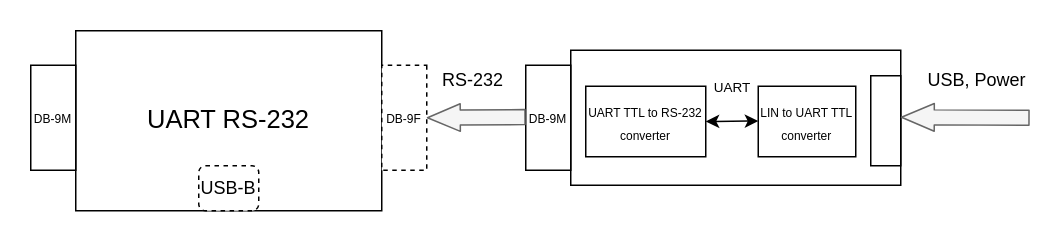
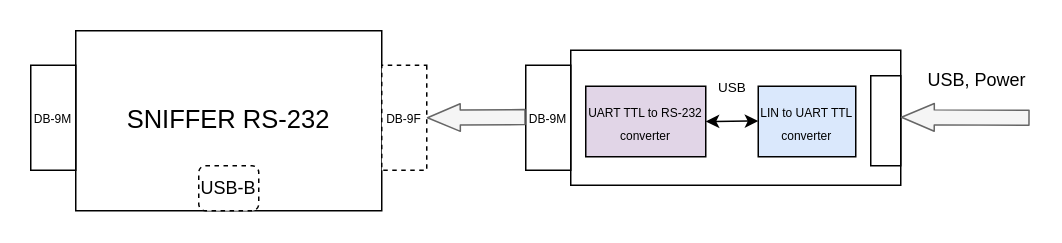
(473, 80) -> none
(733, 86) -> (733, 86)
(229, 121) -> (229, 121)
(646, 122) -> (646, 122)
(807, 122) -> (807, 122)
